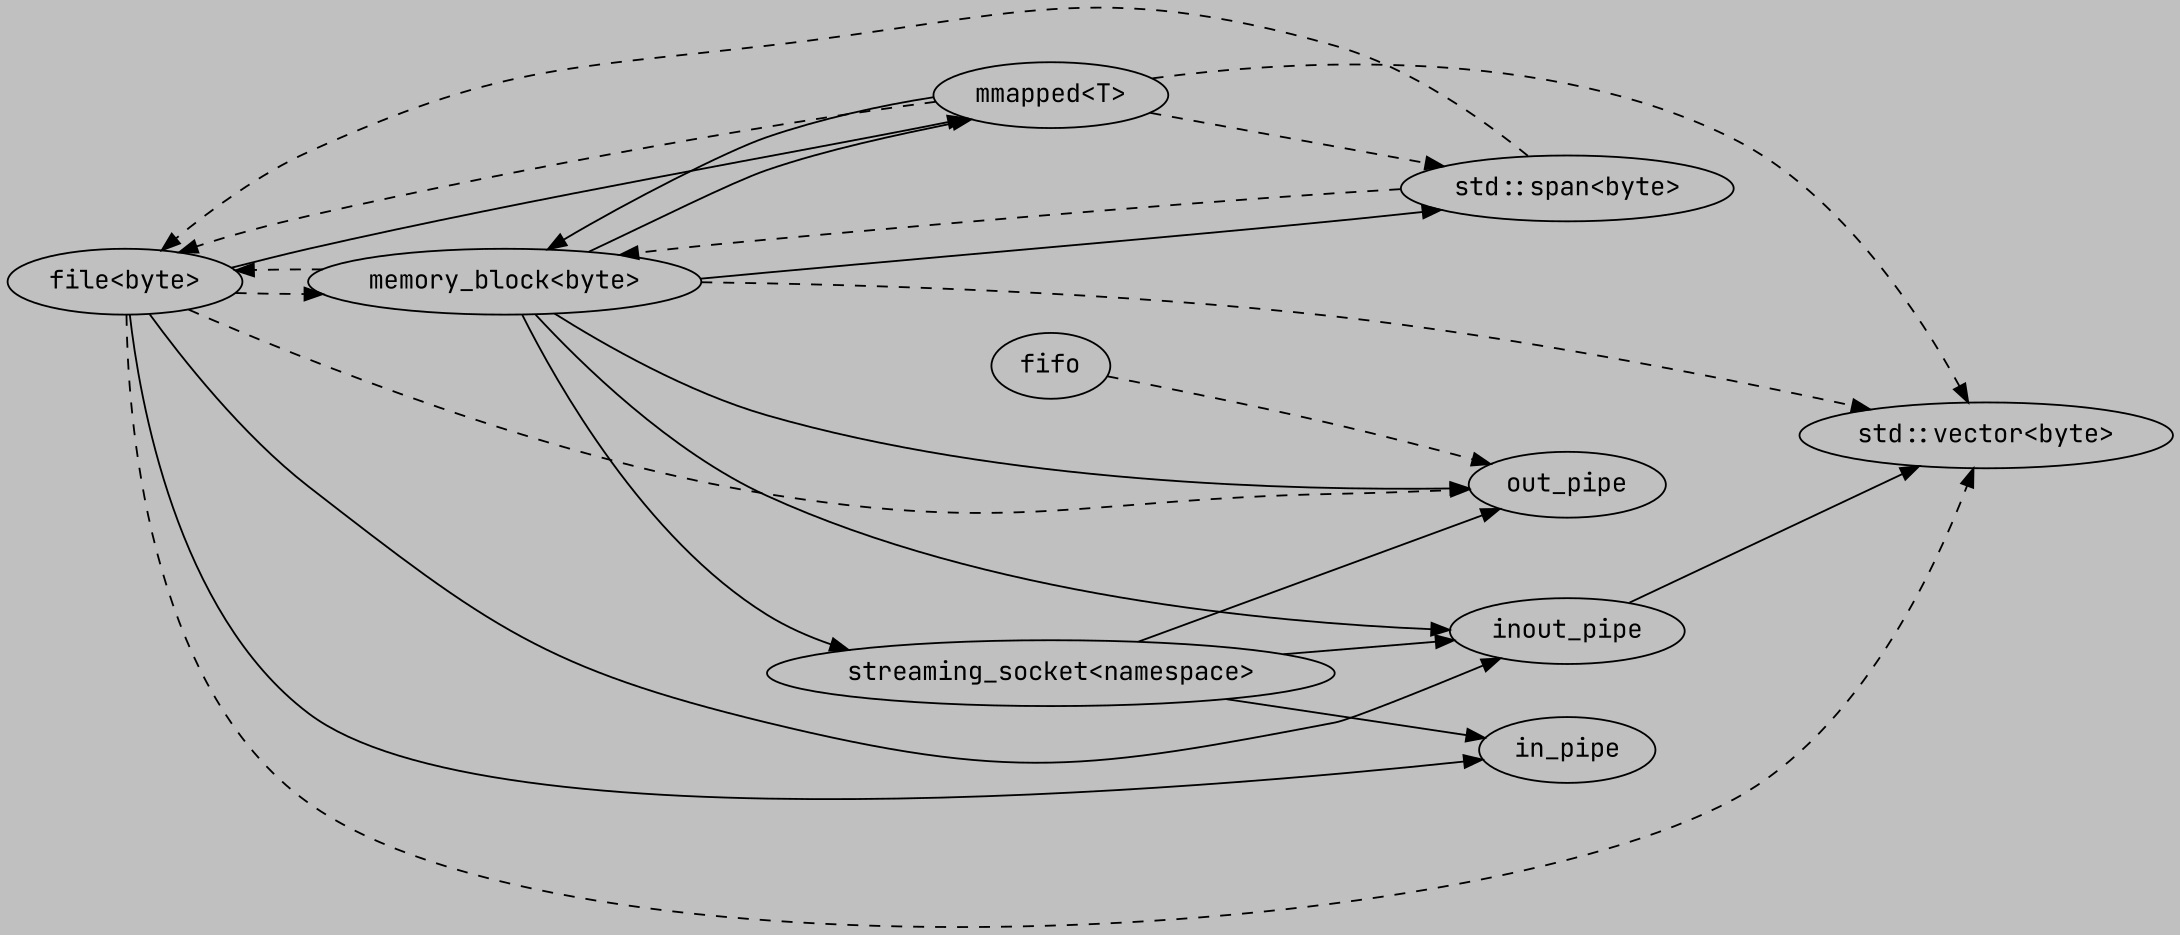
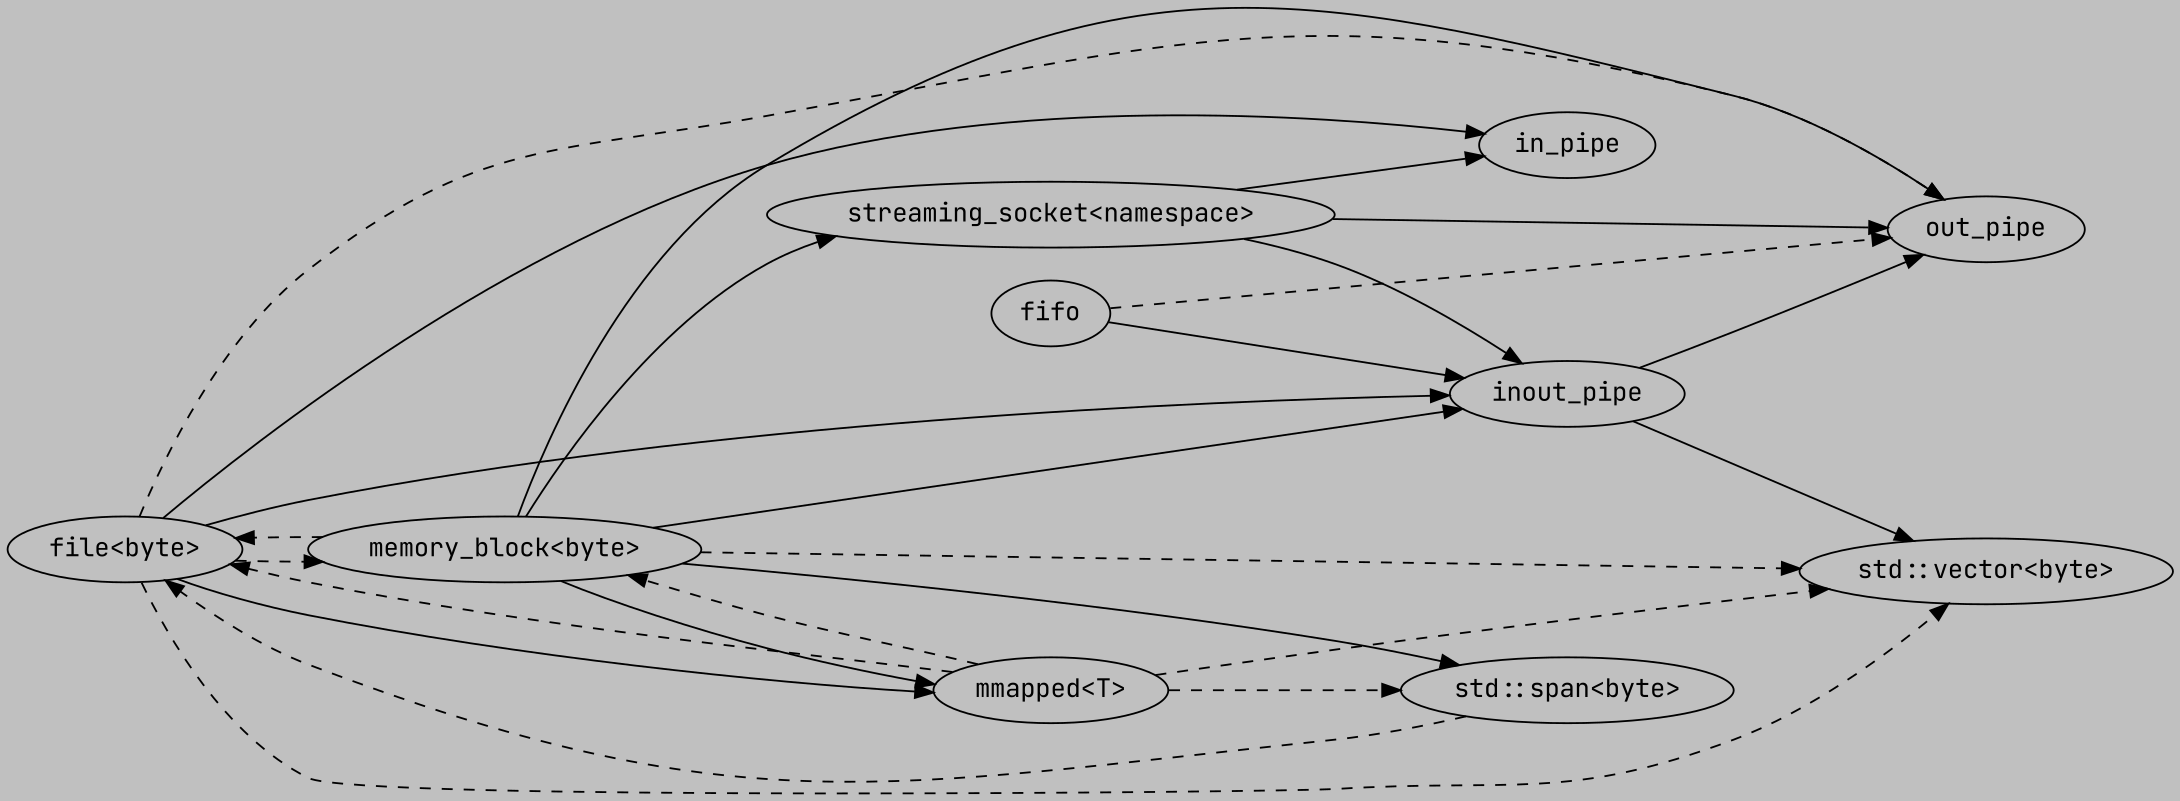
(741, 148) -> (811, 626)
(1019, 217) -> none
none -> (1773, 316)
none -> (1277, 349)
